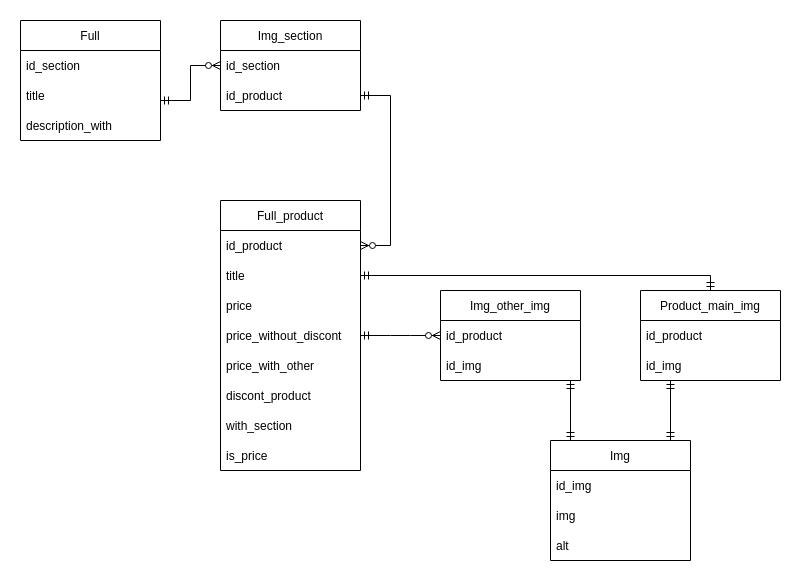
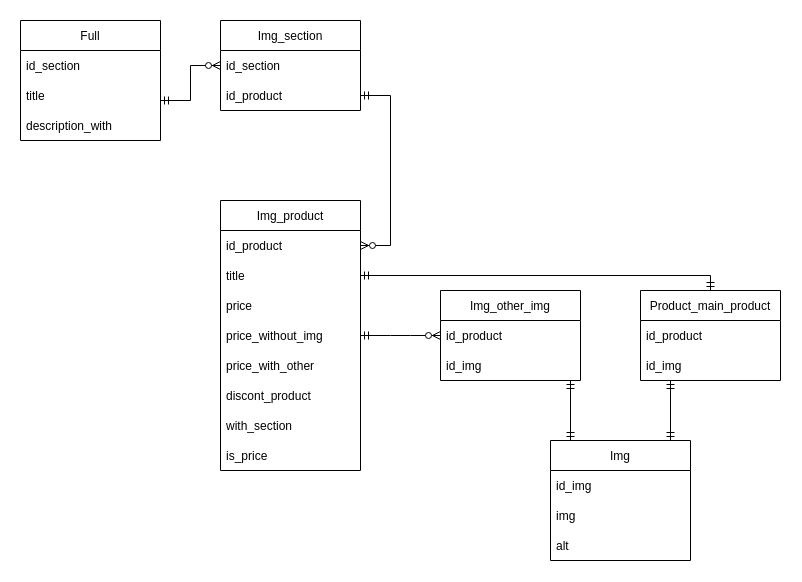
(290, 216) -> (290, 216)
(710, 306) -> (710, 306)
(292, 336) -> (278, 336)
